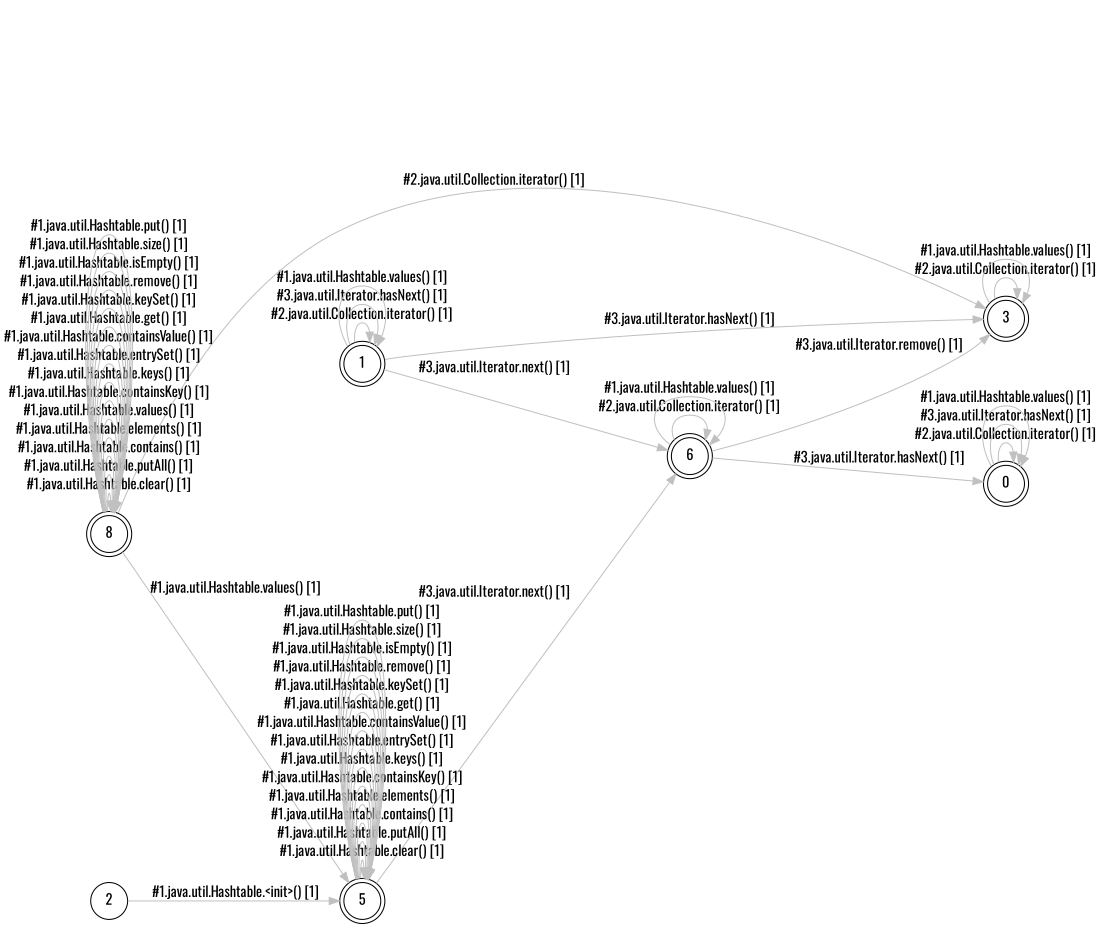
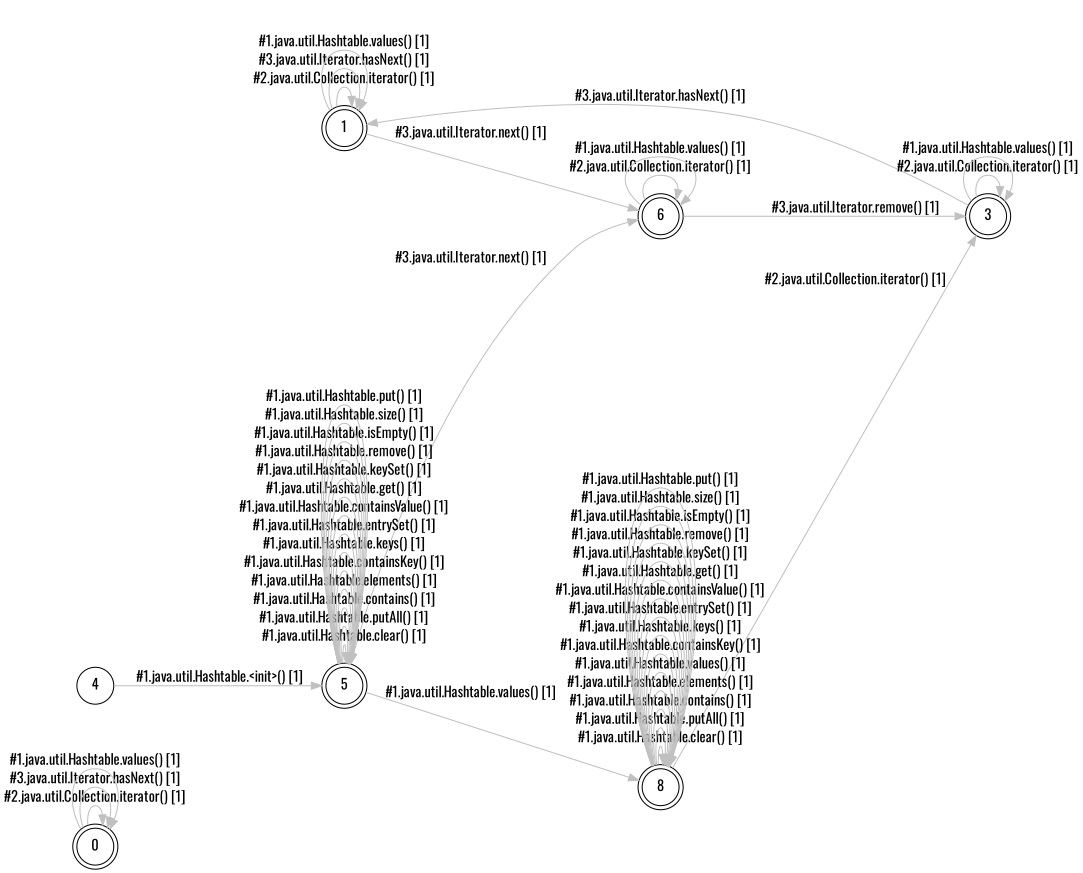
(678, 333) -> (682, 108)
(843, 470) -> none
(233, 713) -> (498, 735)
(109, 901) -> (95, 686)
